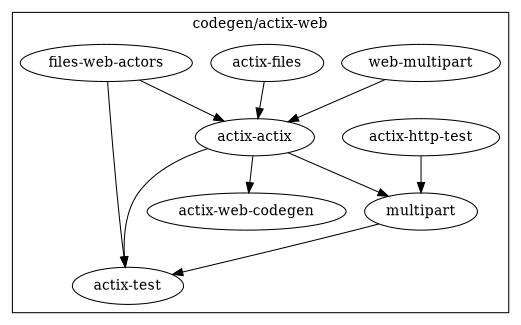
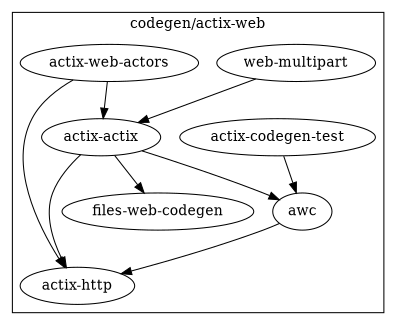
(106, 63) -> (109, 63)
(267, 63) -> none
(421, 137) -> (278, 137)
(247, 212) -> (158, 212)
(421, 212) -> (302, 212)
(128, 286) -> (77, 286)
